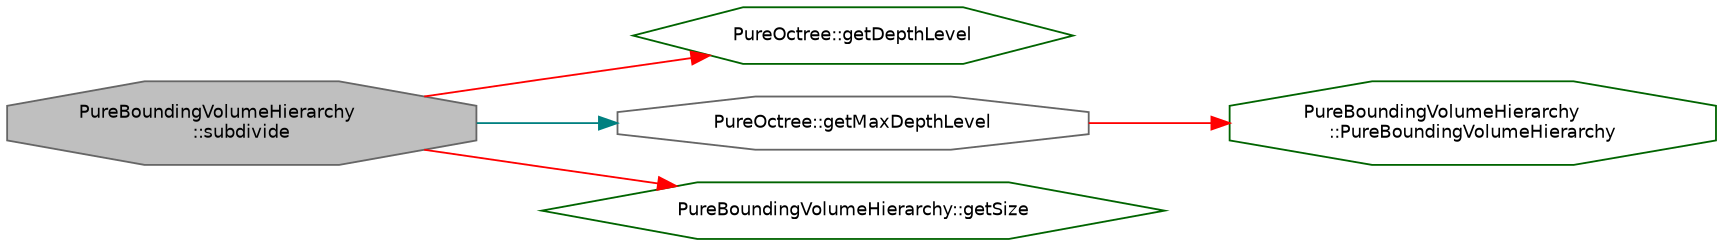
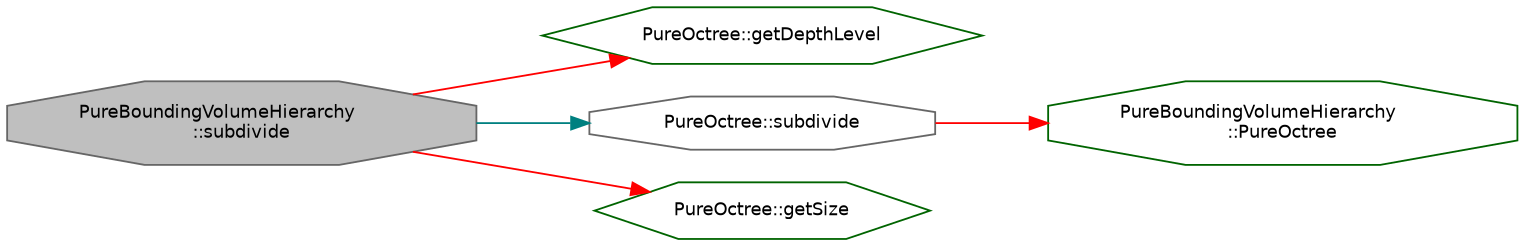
(853, 123) -> (762, 123)
(1473, 123) -> (1283, 123)
(853, 211) -> (762, 211)
